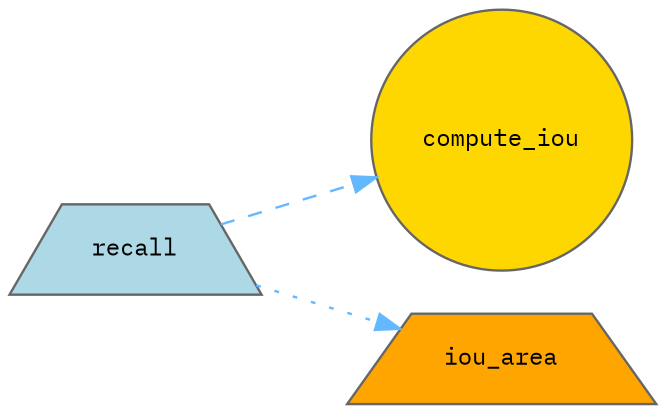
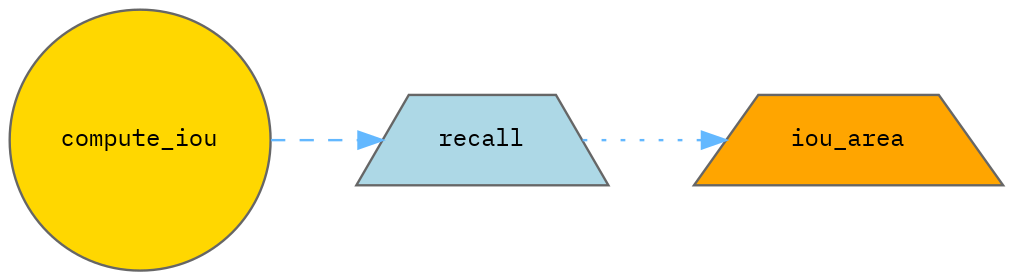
(287, 204) -> (315, 140)
